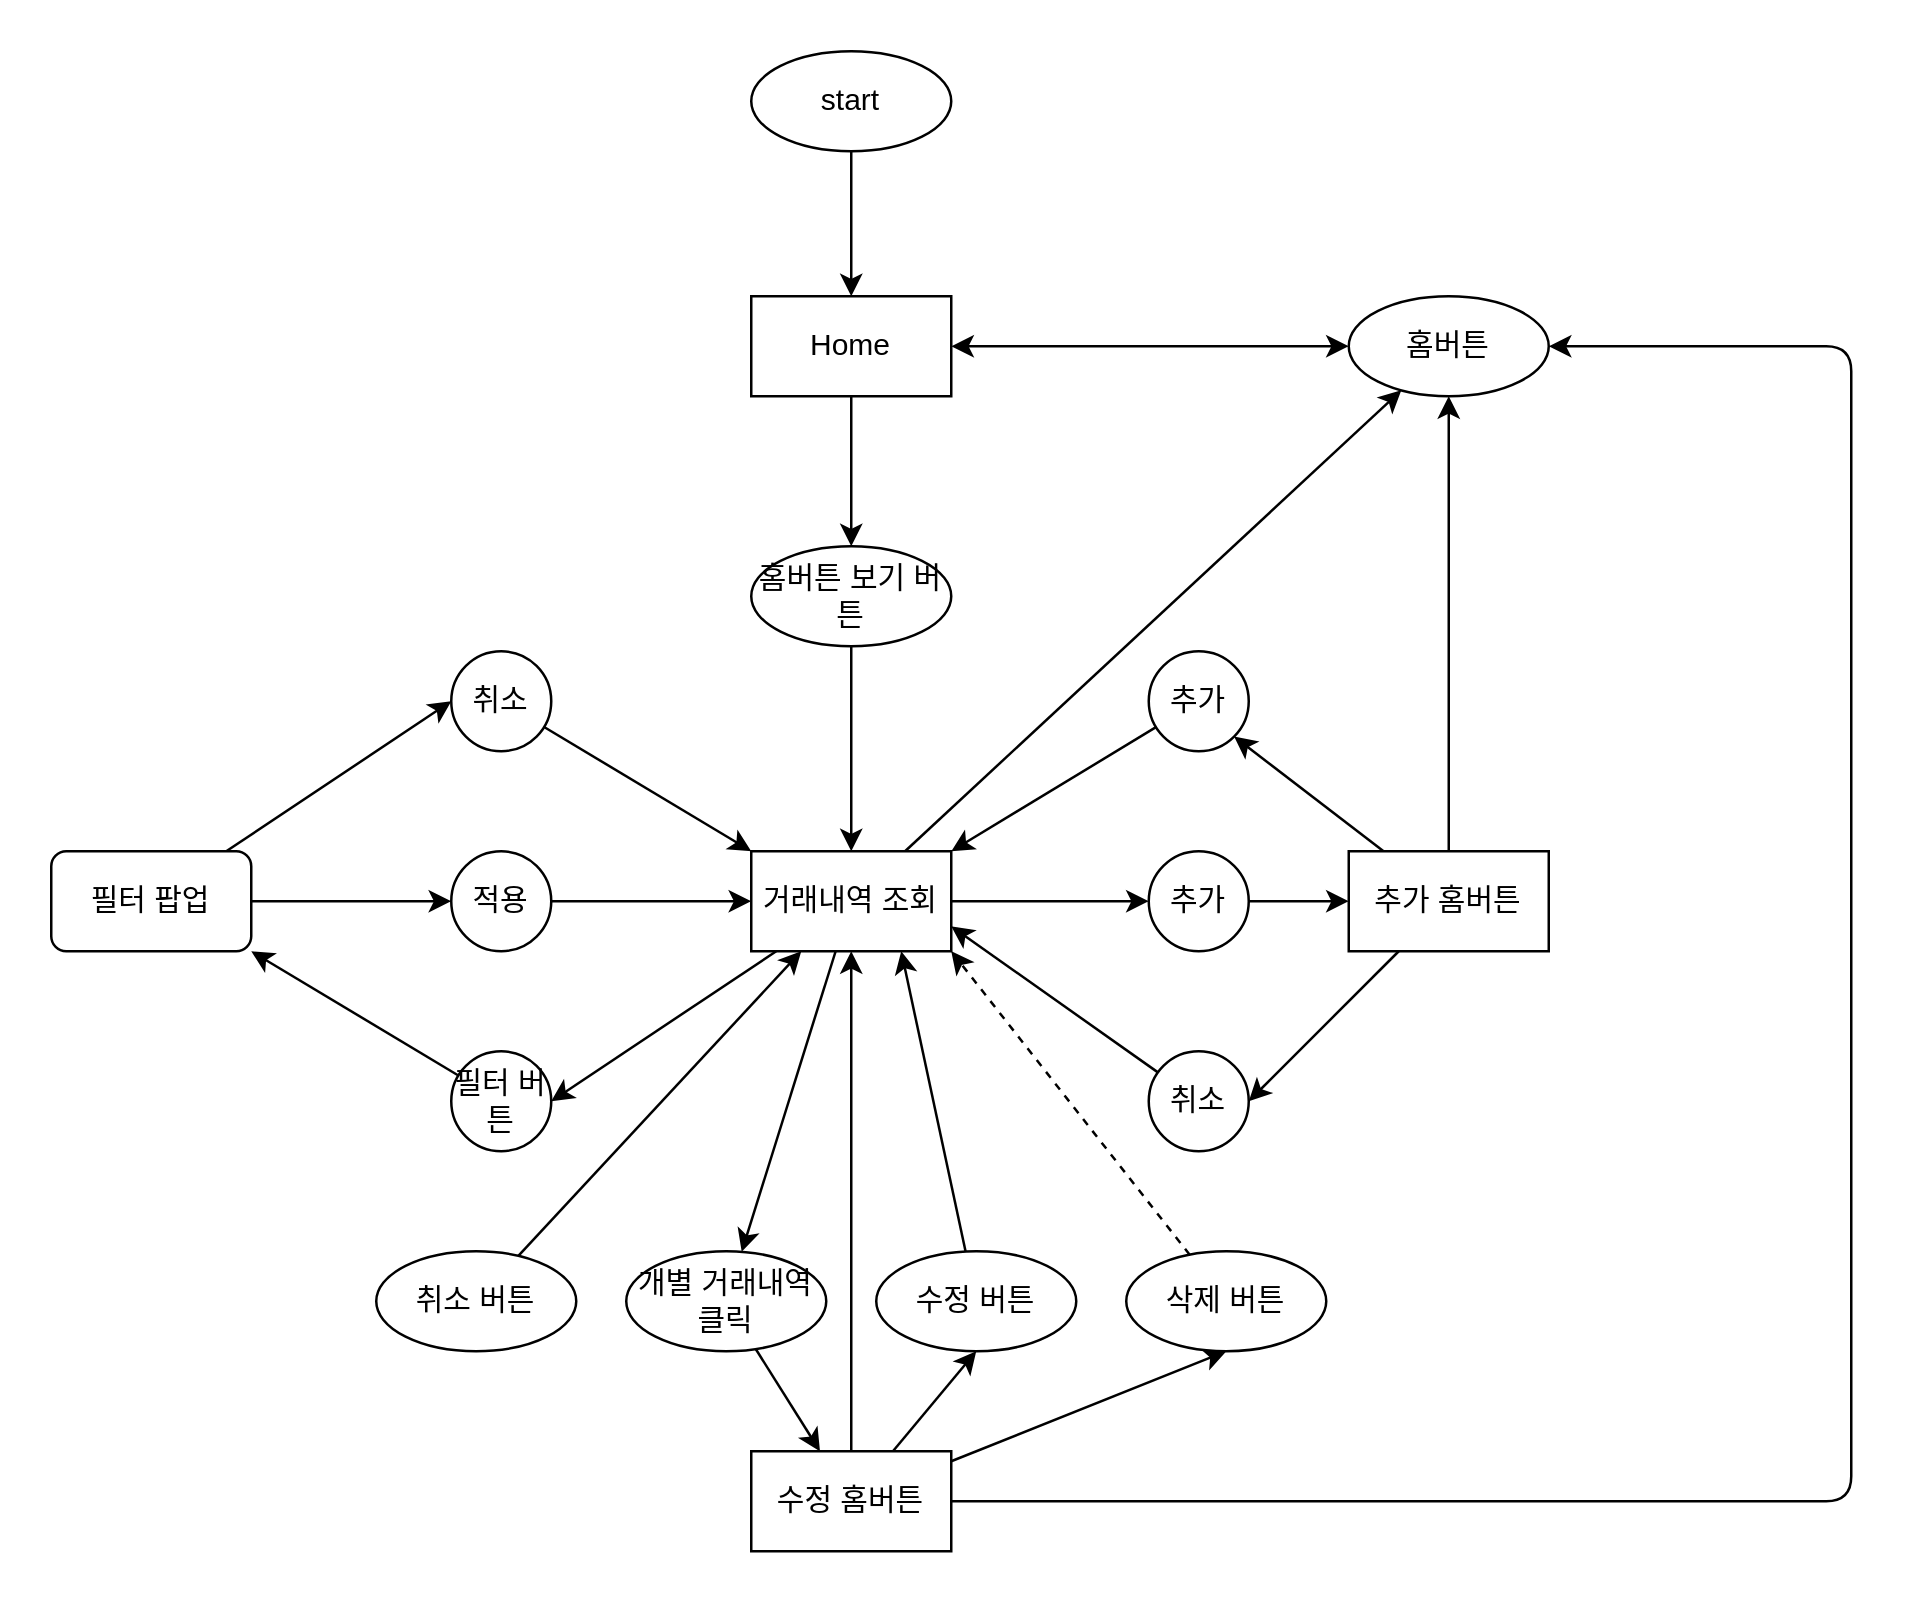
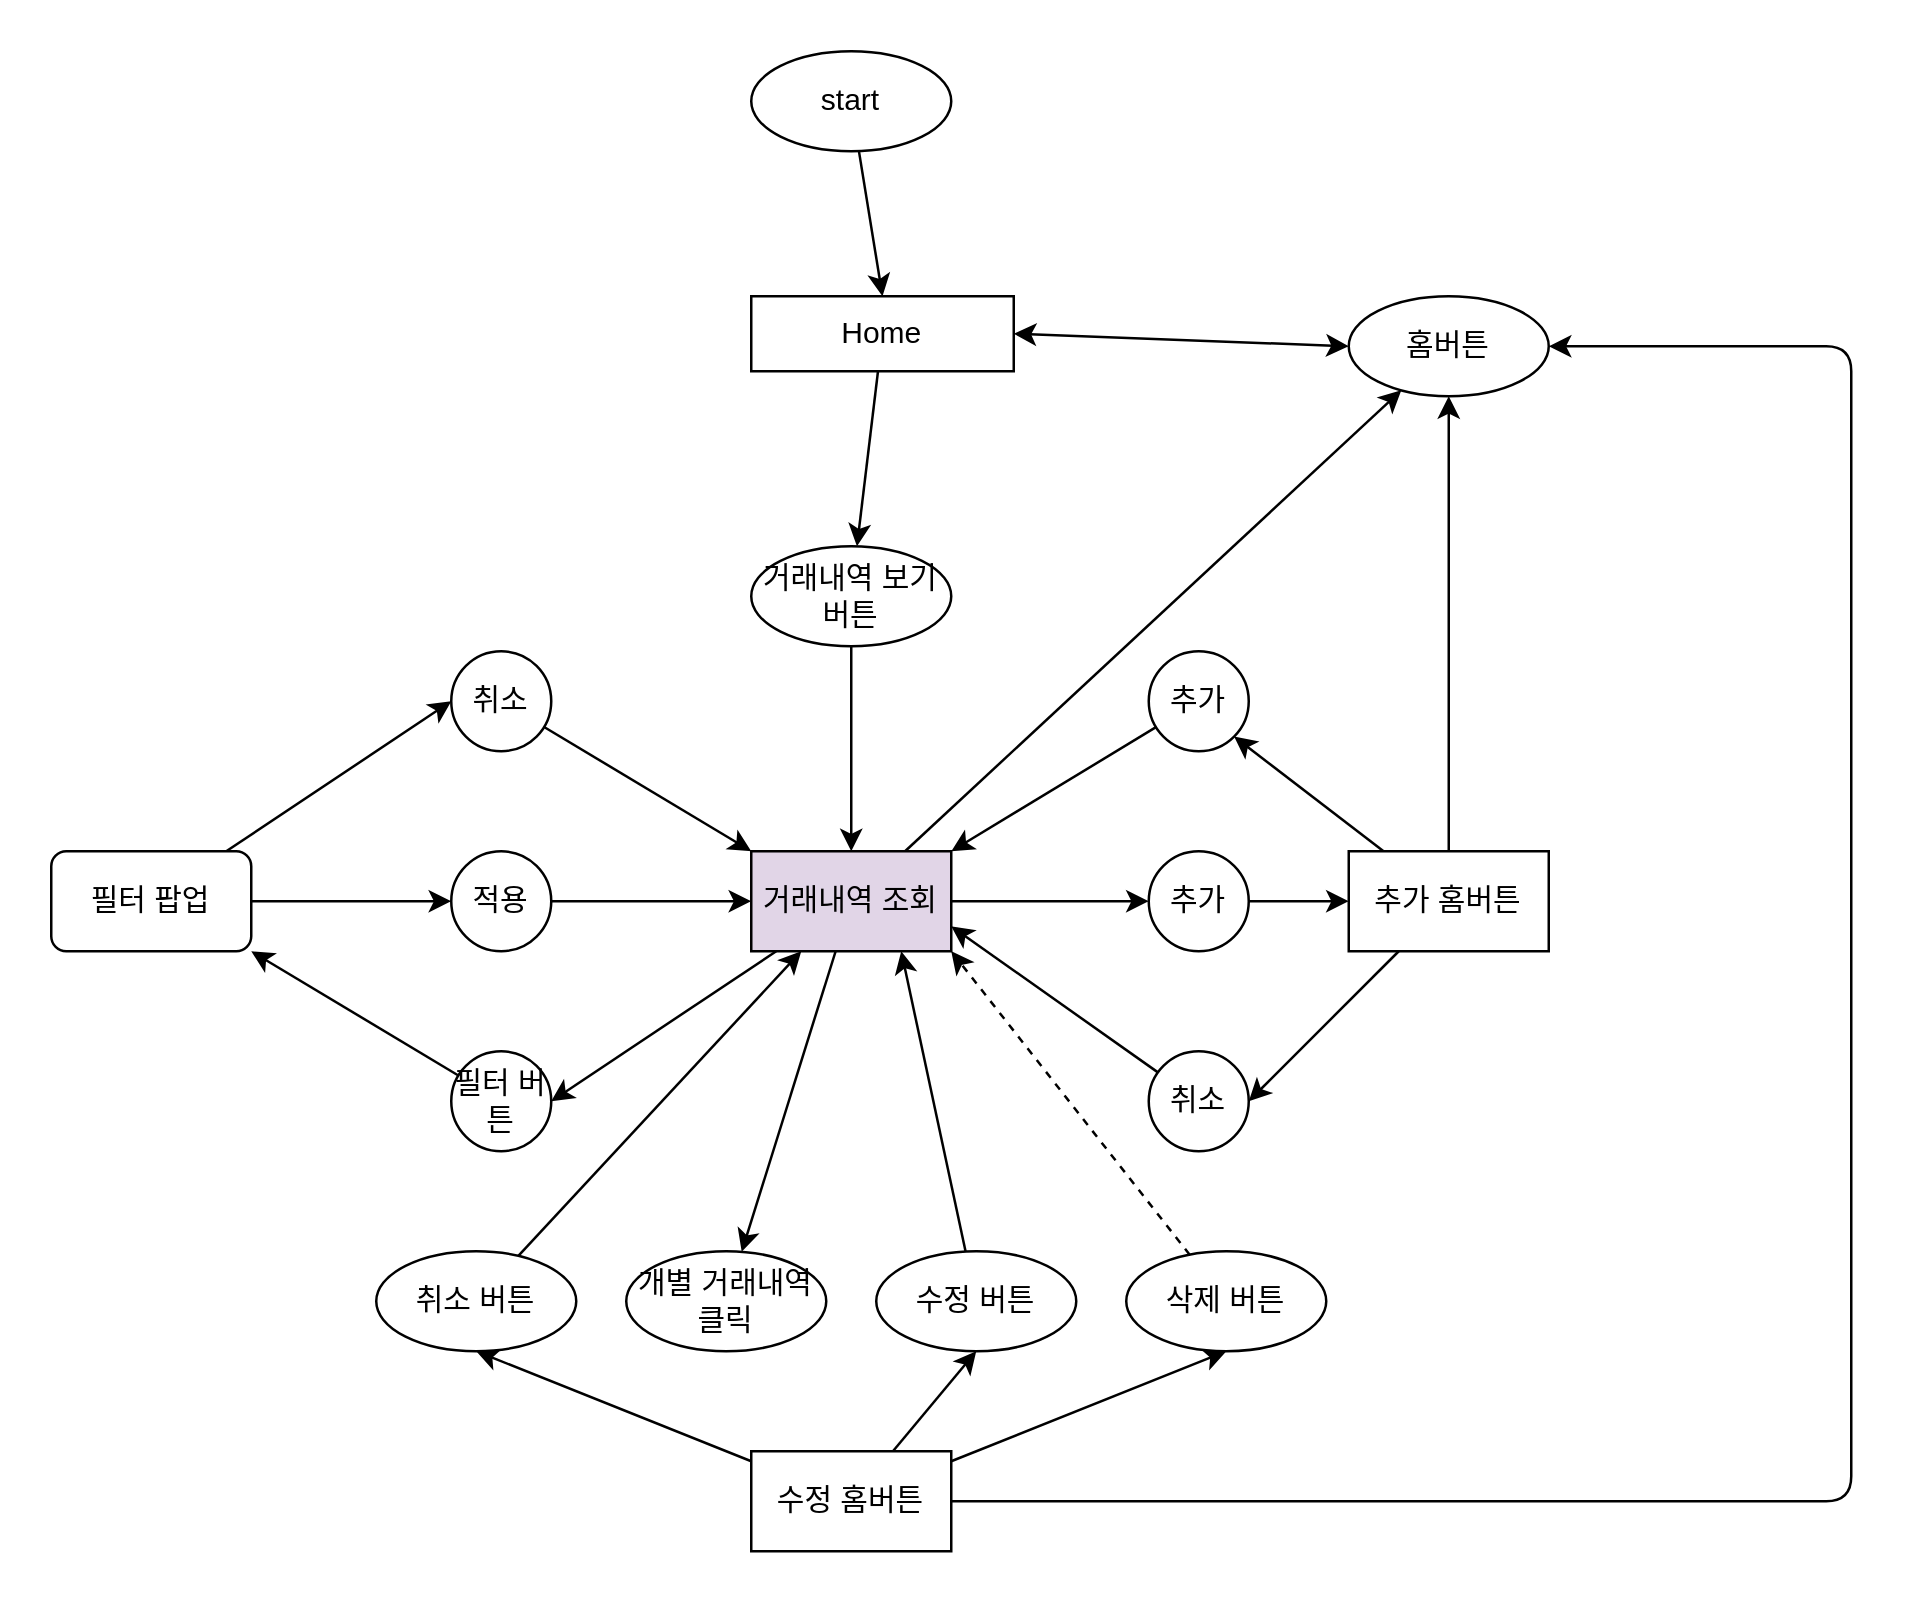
(851, 346) -> (883, 334)
(851, 596) -> (851, 596)
(851, 901) -> (851, 901)
(851, 1209) -> (621, 1409)
(784, 1393) -> none
